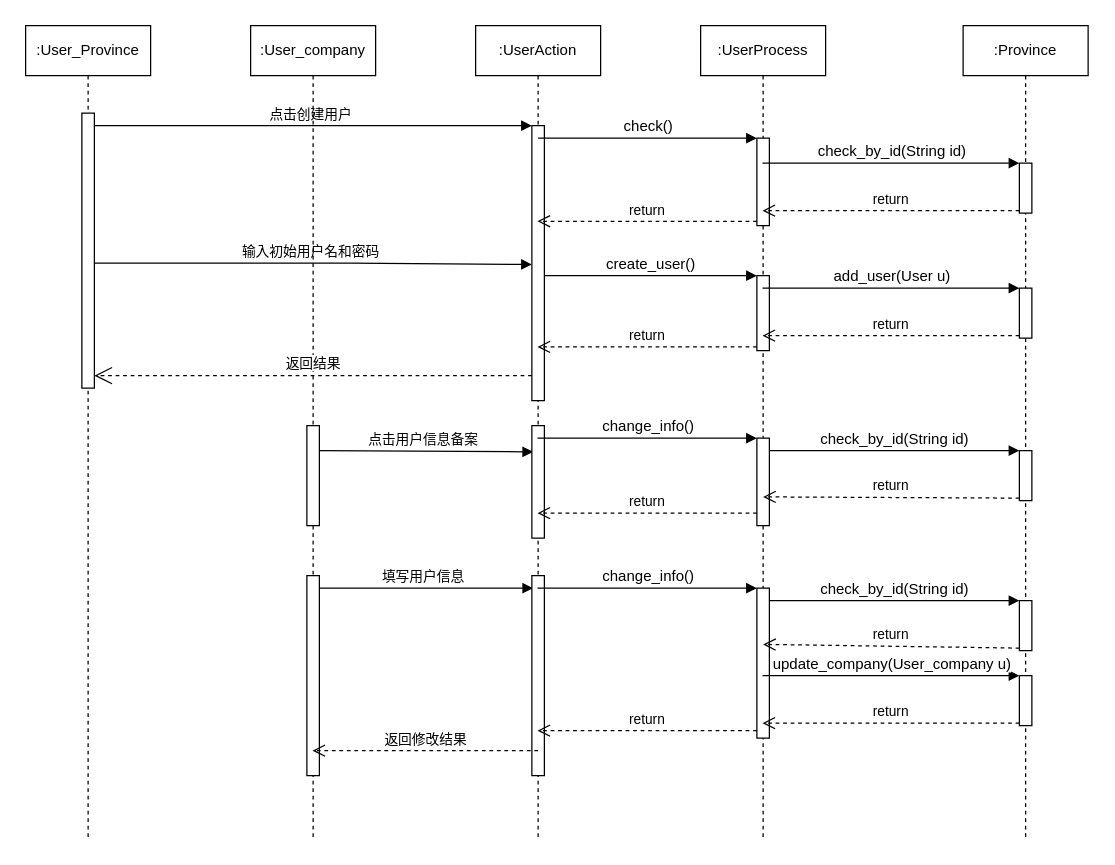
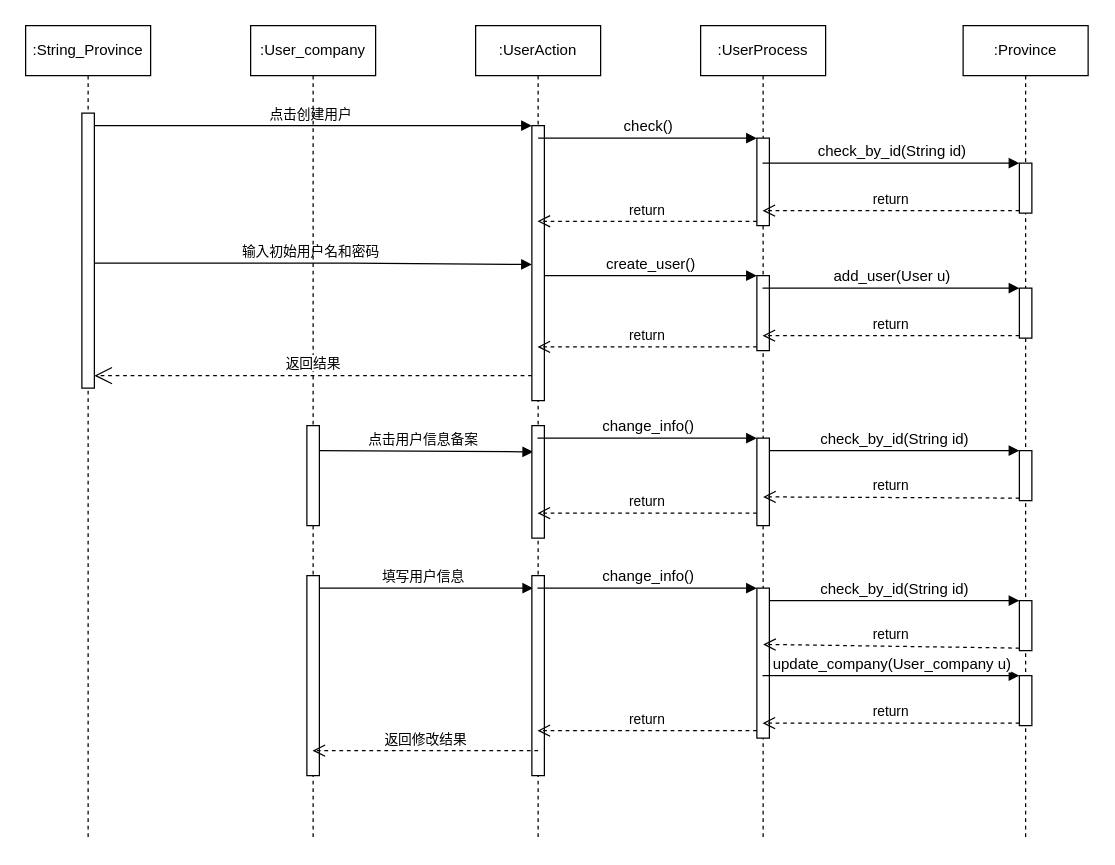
(88, 51) -> (88, 51)
